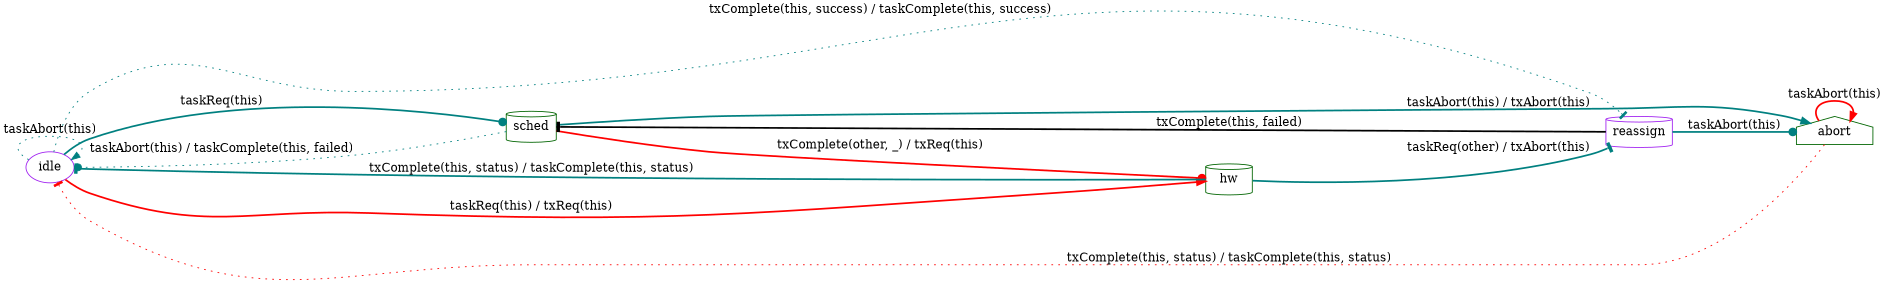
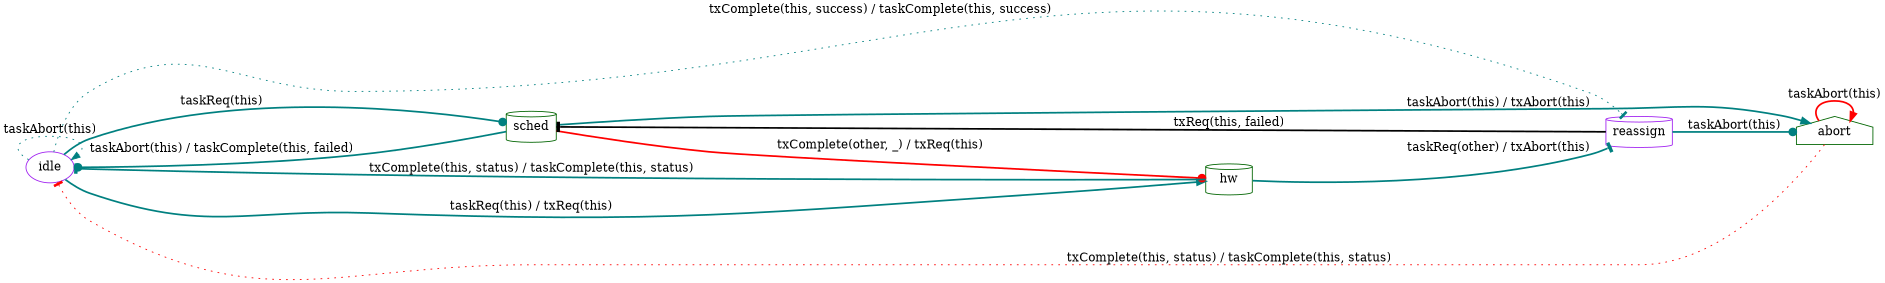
(1229, 123) -> (1229, 123)
(295, 160) -> (295, 160)
(628, 217) -> (628, 217)
